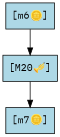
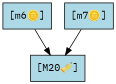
(30, 91) -> (75, 39)
